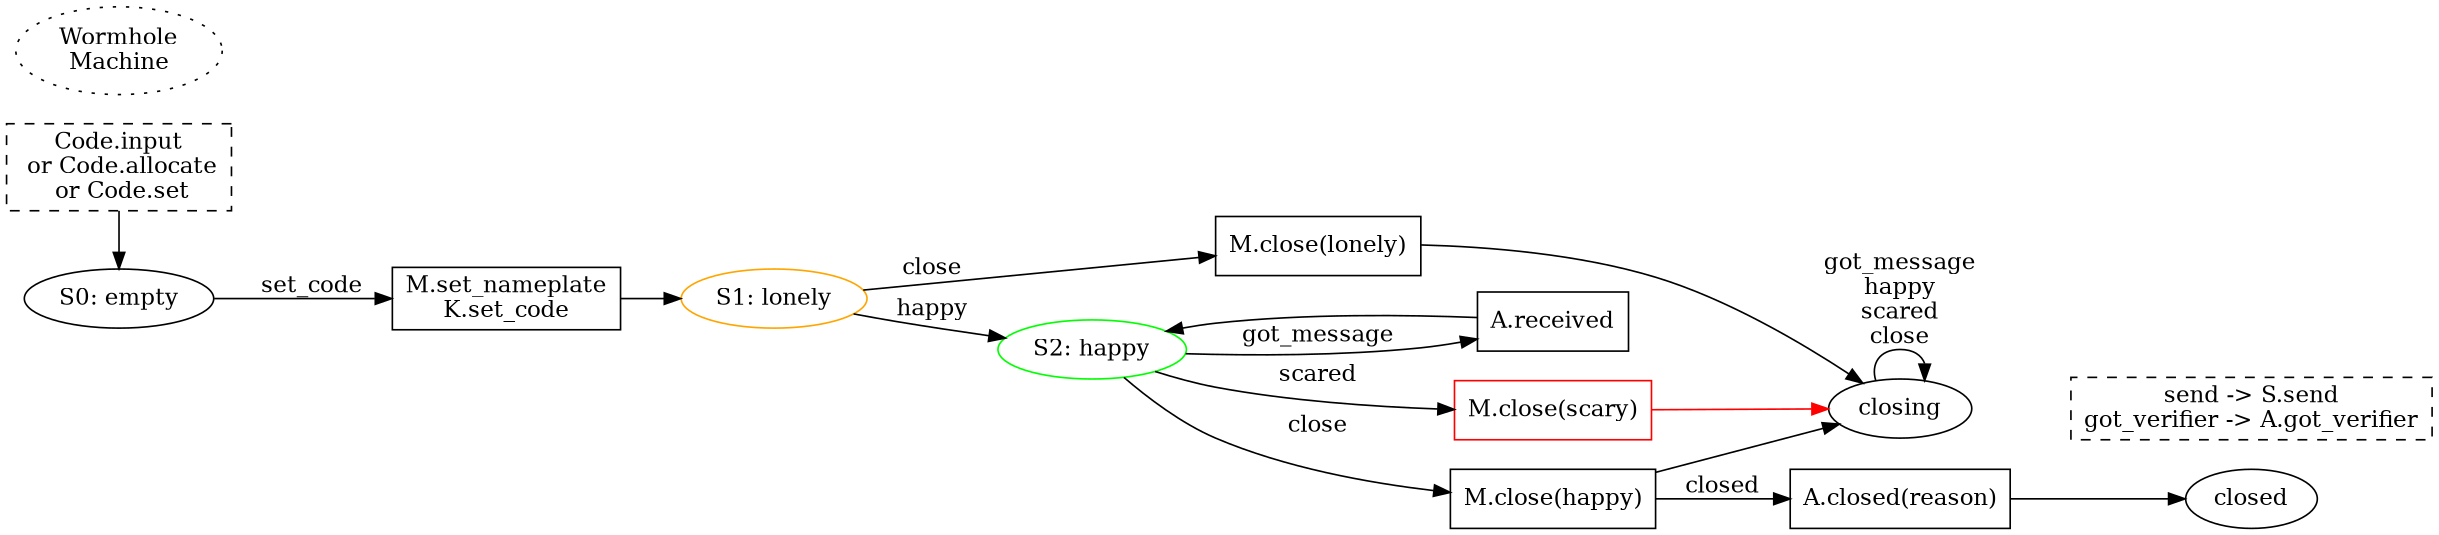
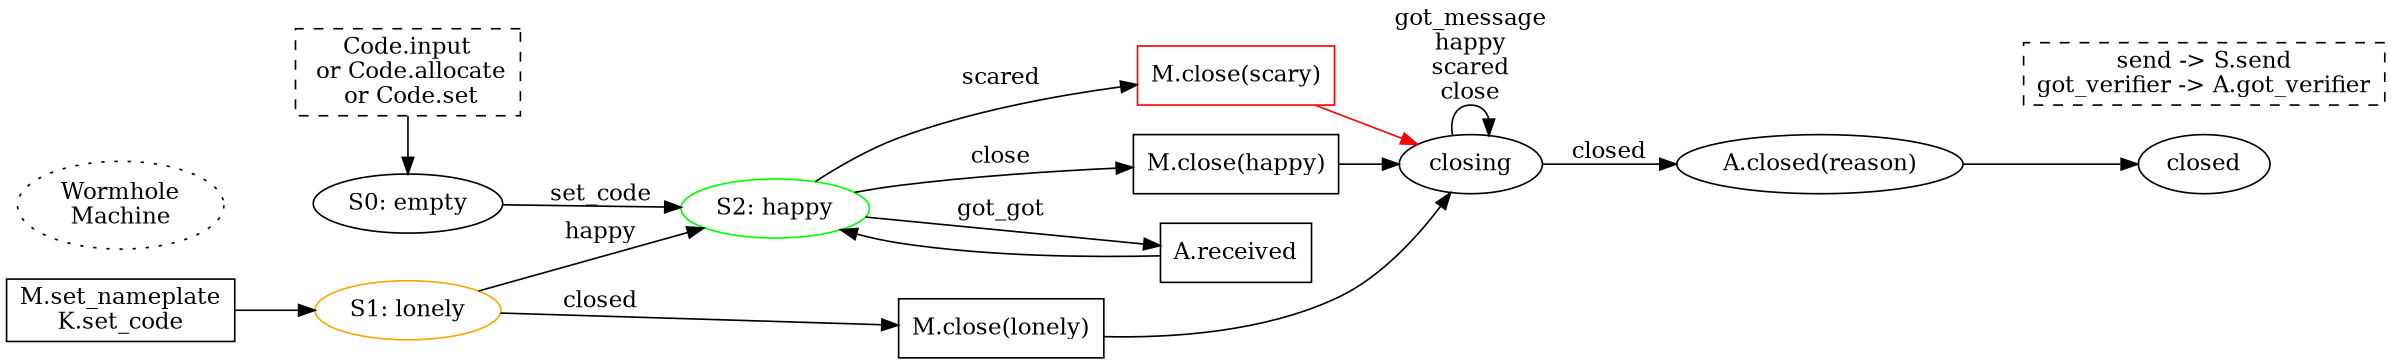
(933, 268) -> (601, 301)
(294, 299) -> (583, 206)
(1318, 336) -> (1001, 209)
(1715, 499) -> (1601, 164)
(1900, 499) -> (1820, 164)
